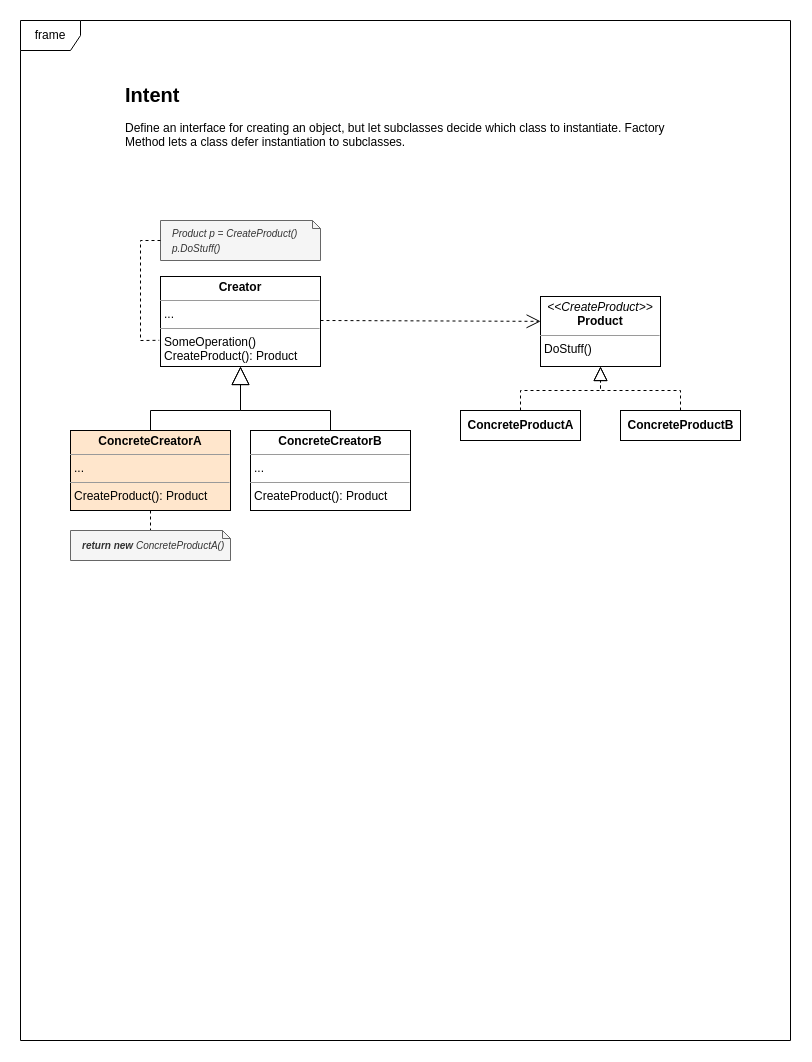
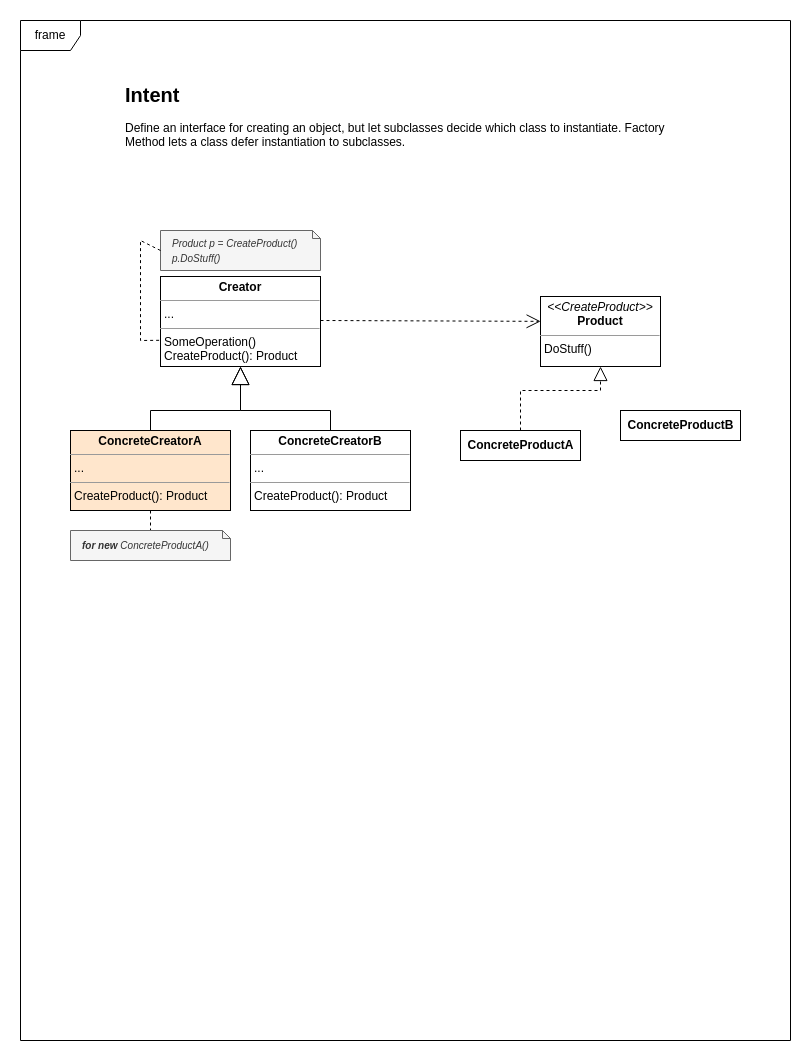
(241, 241) -> (241, 251)
(652, 391) -> none
(521, 426) -> (521, 446)
(157, 546) -> (157, 546)
